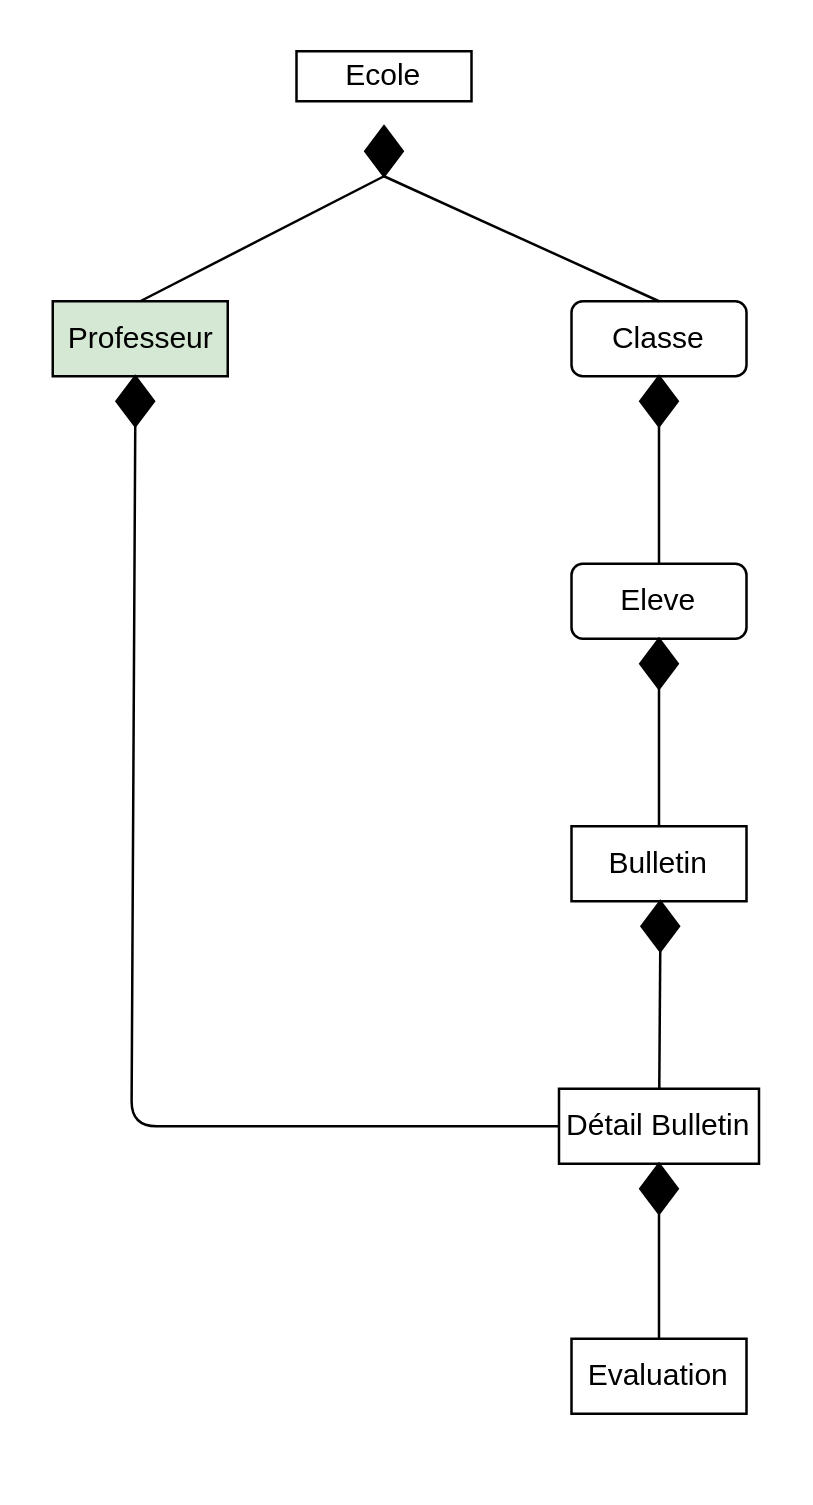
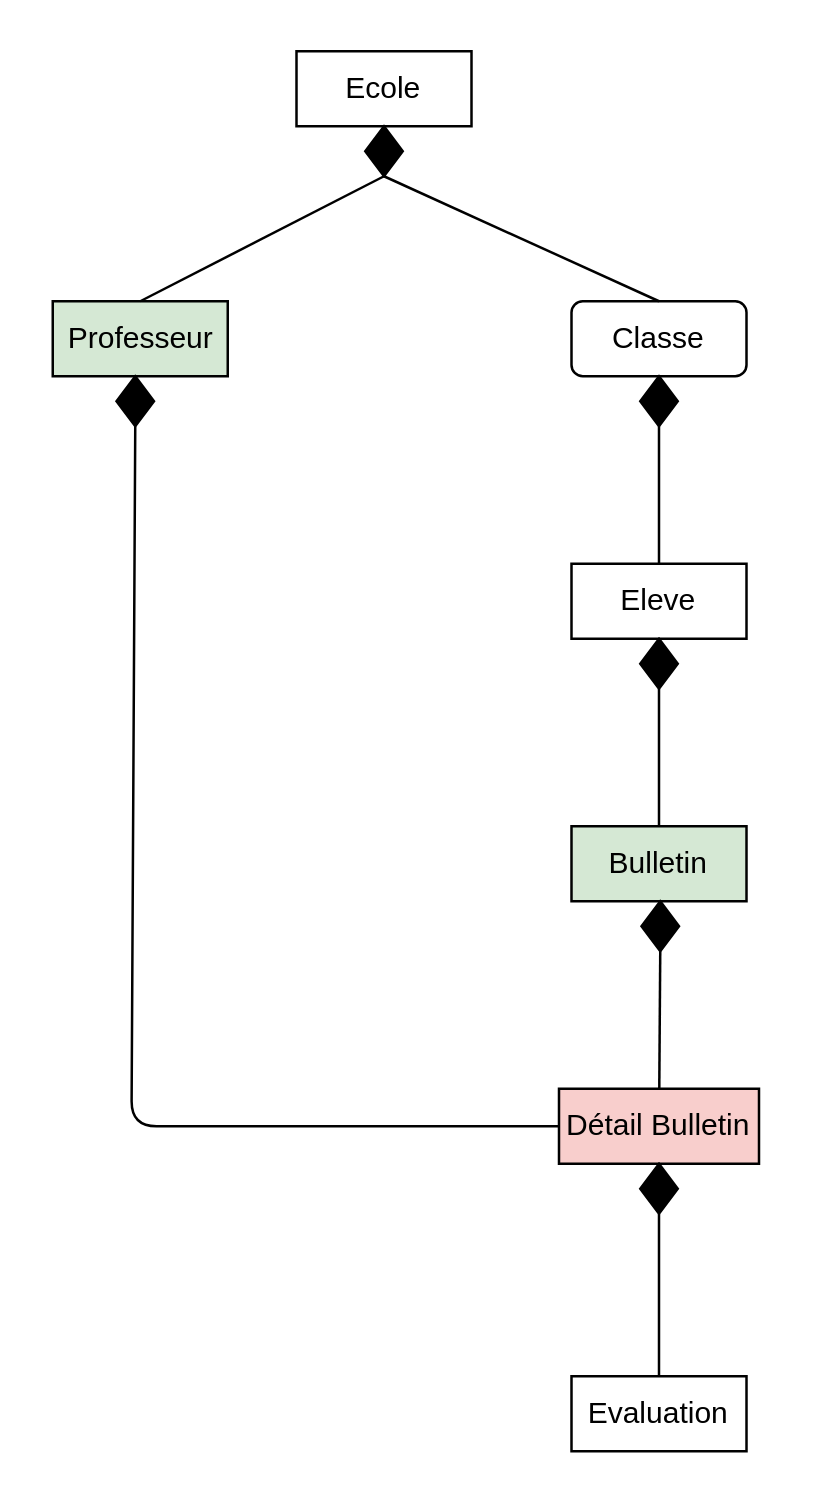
(384, 76) -> (384, 89)
(659, 601) -> (659, 601)
(659, 864) -> (659, 864)
(659, 1126) -> (659, 1126)
(659, 1376) -> (659, 1414)
